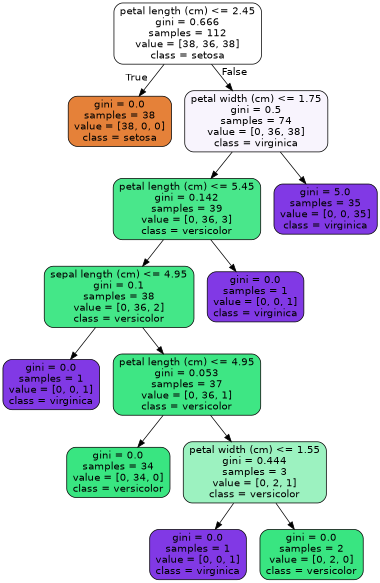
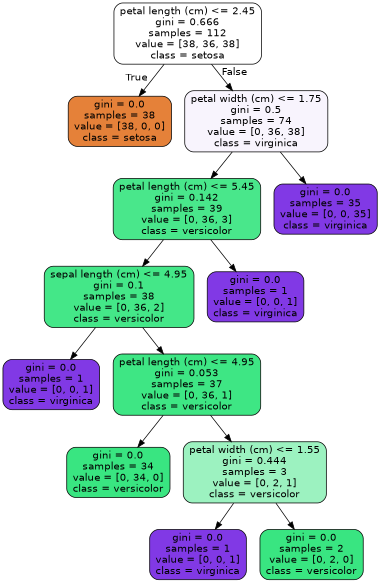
(326, 209) -> (326, 209)
